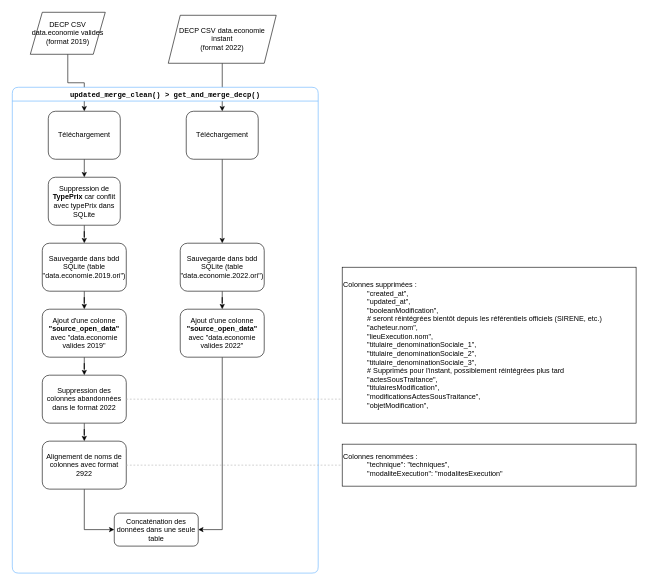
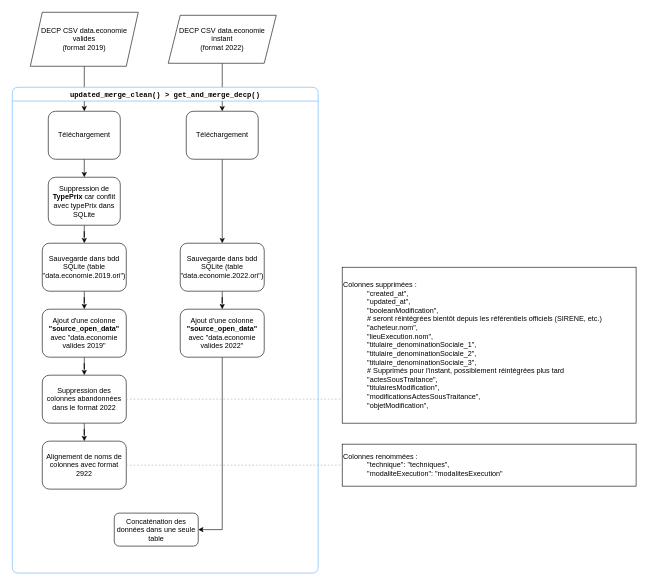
(68, 33) -> (84, 39)
(95, 530) -> none
